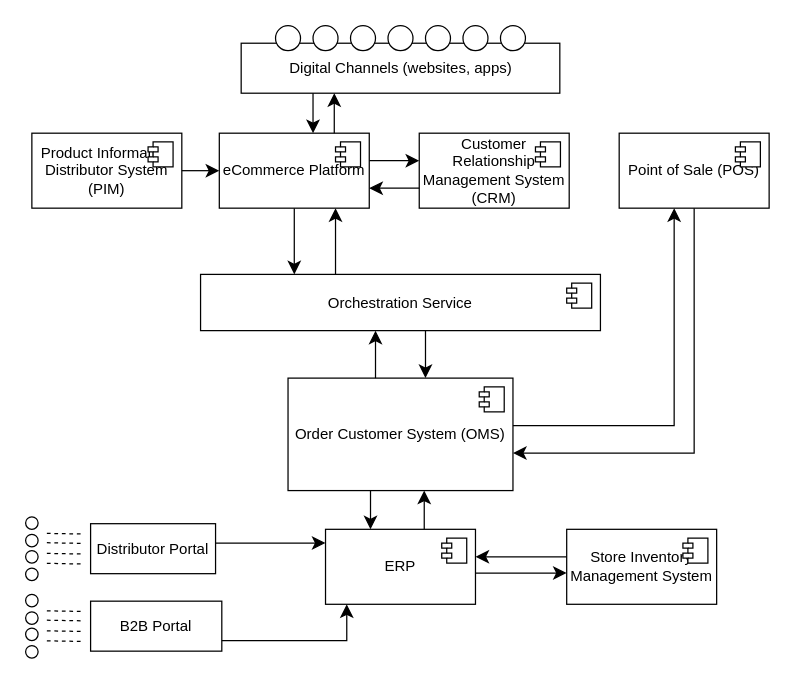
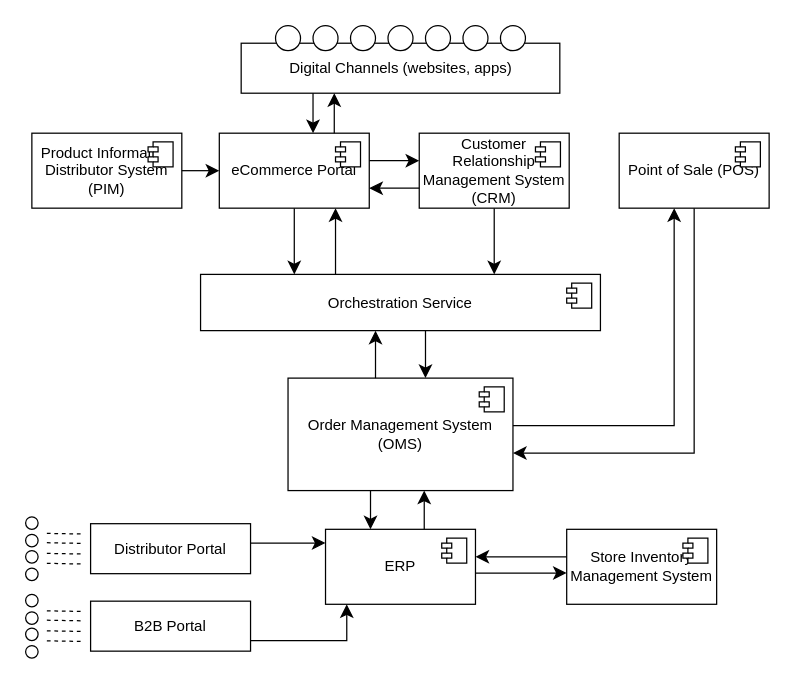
(294, 171) -> (294, 171)
none -> (494, 236)
(401, 434) -> (401, 434)
(153, 549) -> (171, 549)
(156, 626) -> (171, 626)
